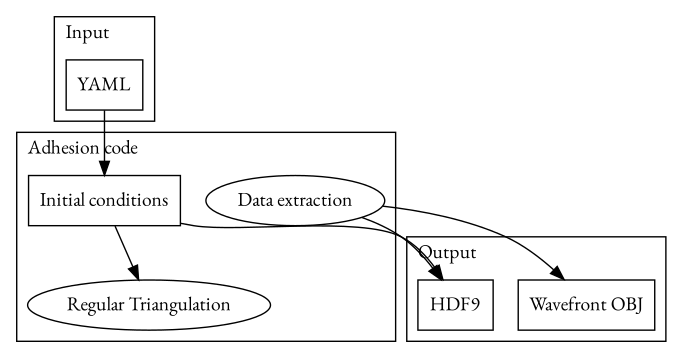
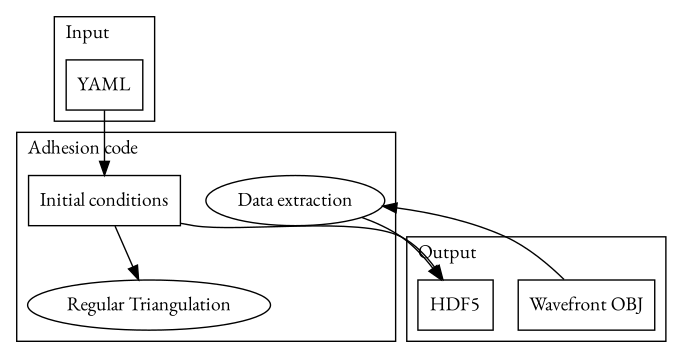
(474, 225) -> (483, 228)
(456, 305) -> (456, 305)
